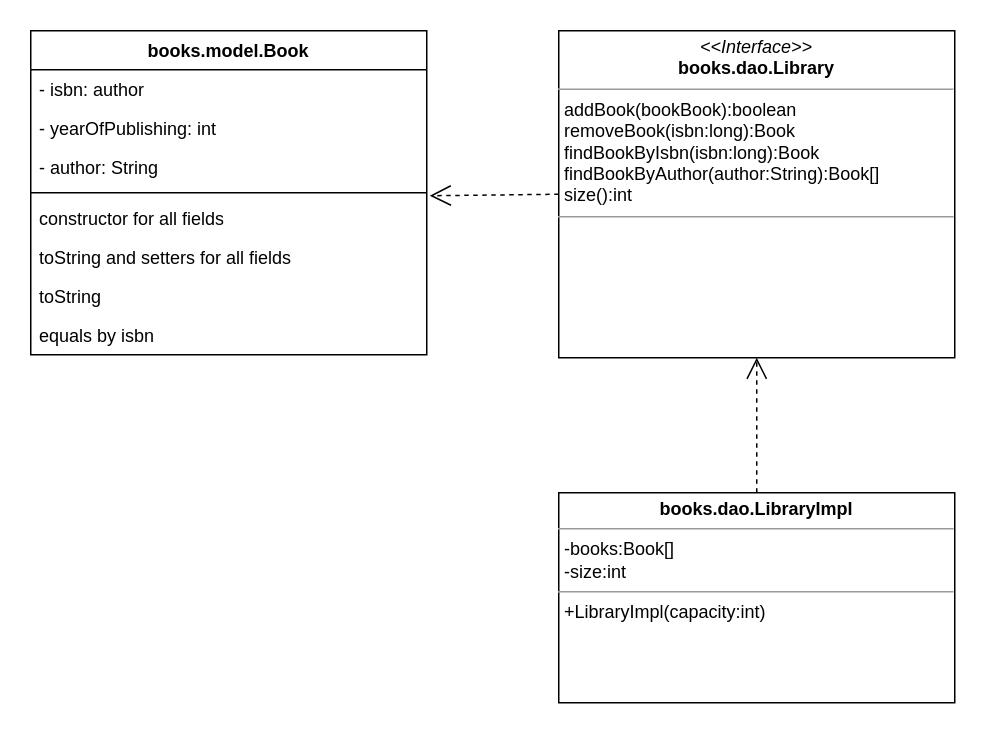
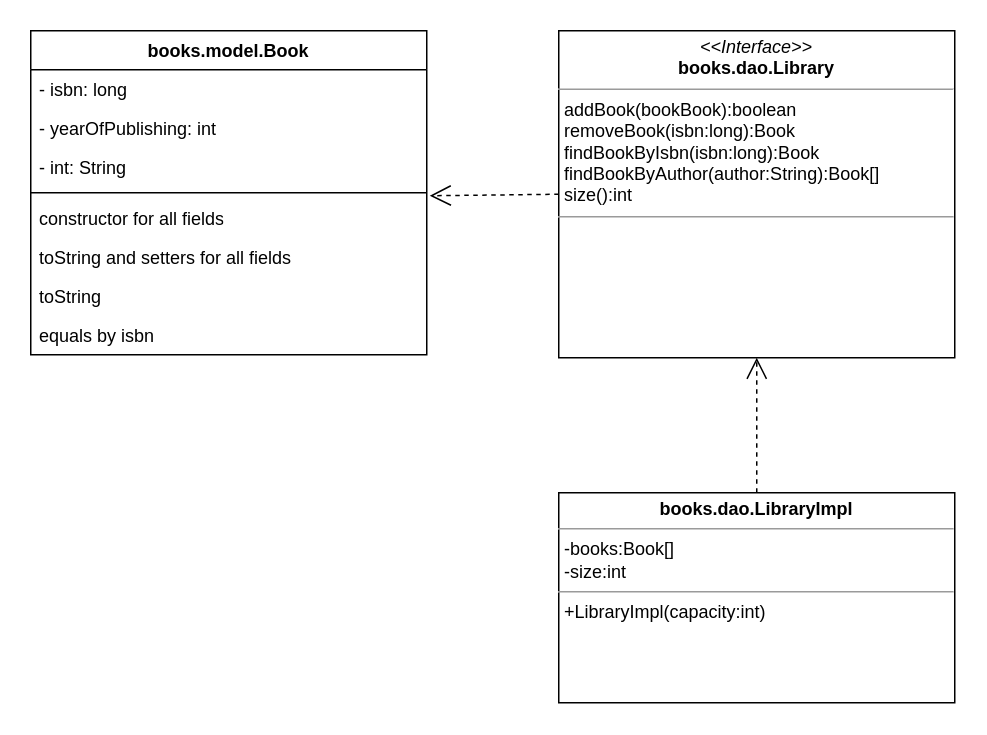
(101, 91) -> (89, 91)
(111, 169) -> (94, 169)
